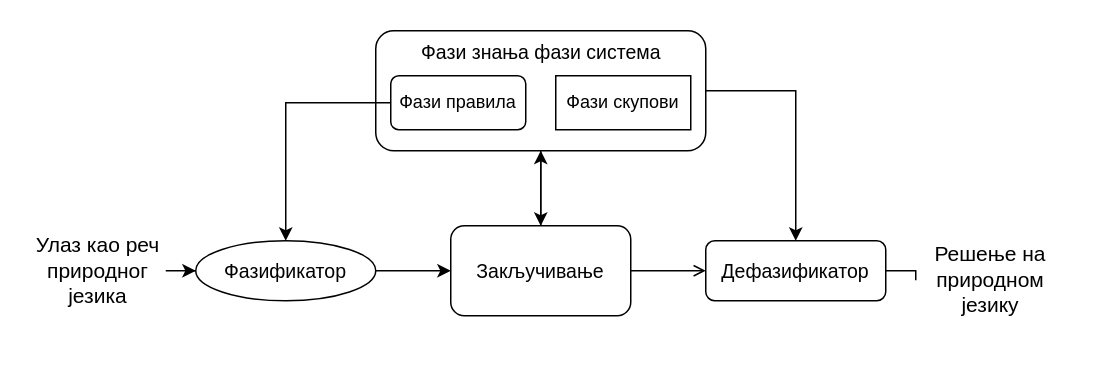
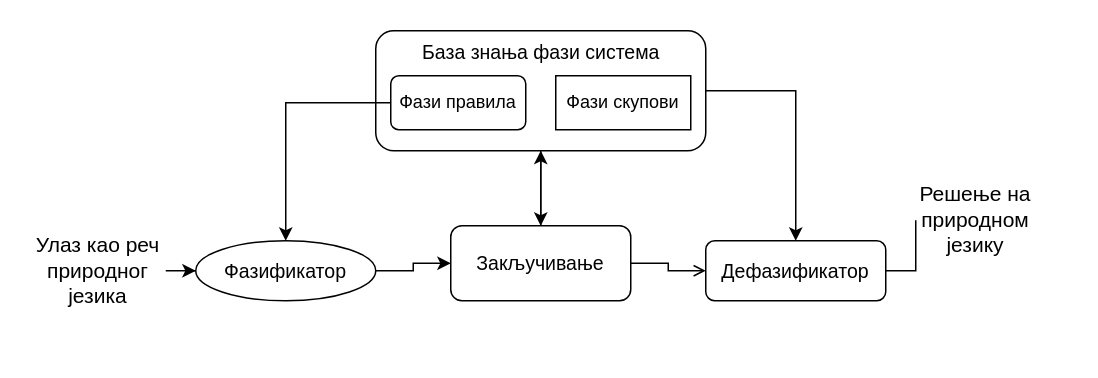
(542, 47) -> (542, 47)
(541, 271) -> (541, 263)
(991, 280) -> (976, 220)
